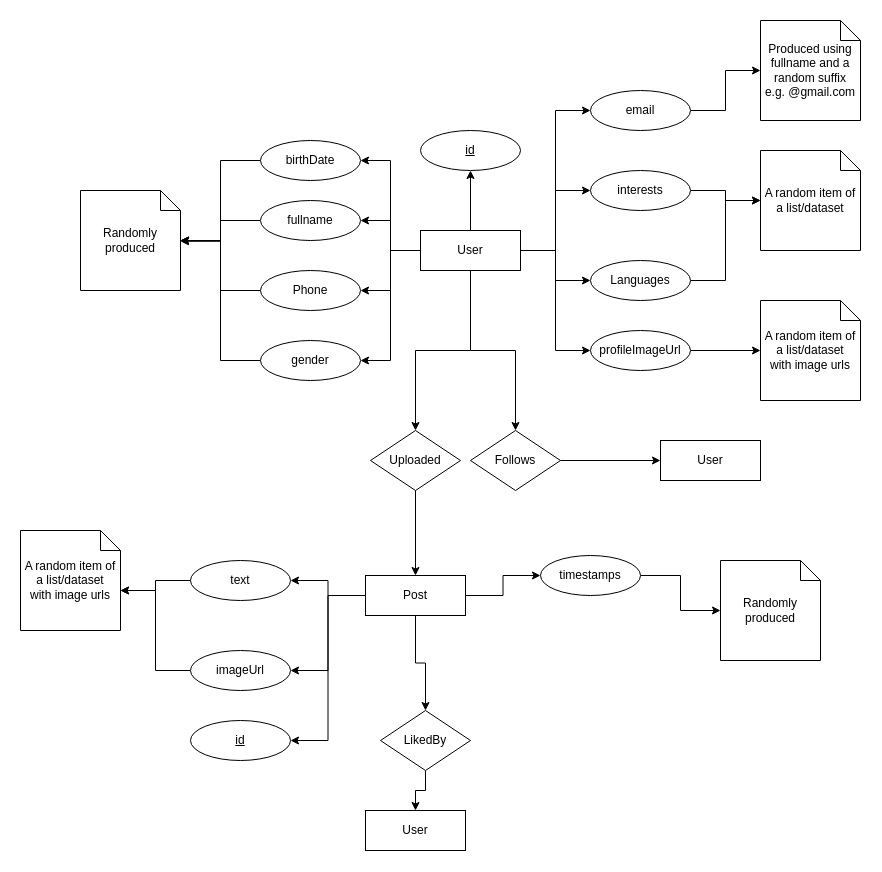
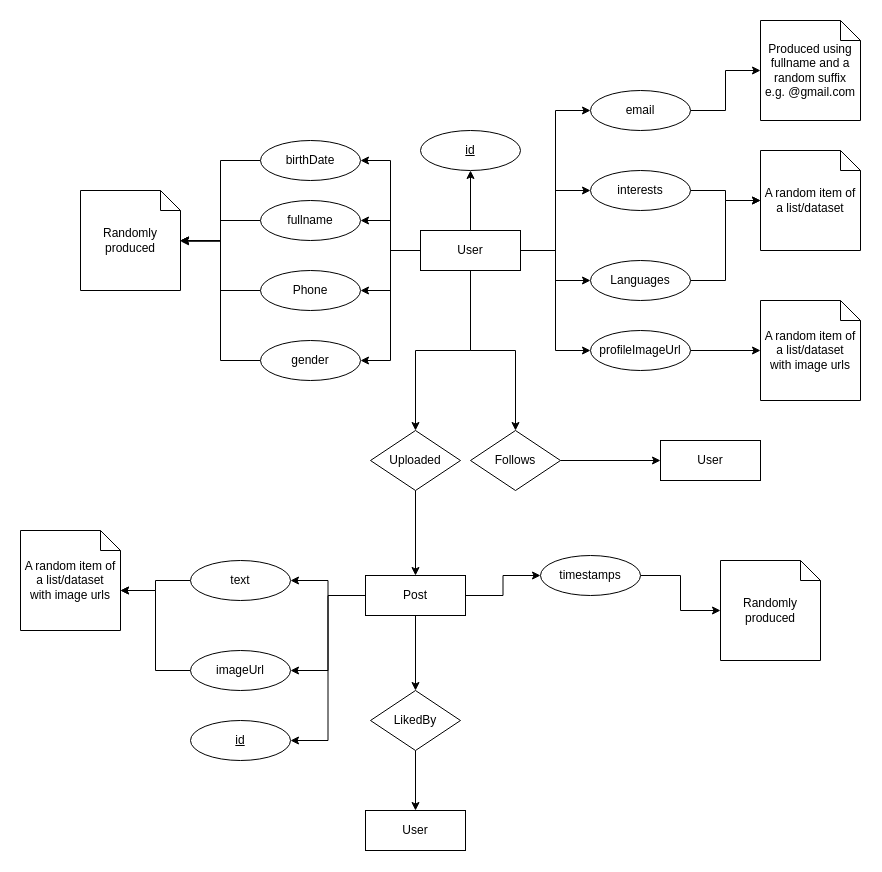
(426, 741) -> (416, 721)
